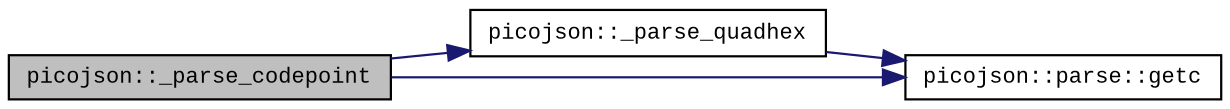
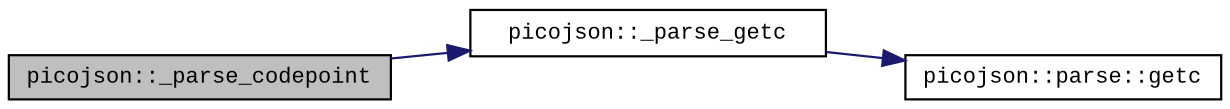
(648, 33) -> (648, 33)
(637, 77) -> none
